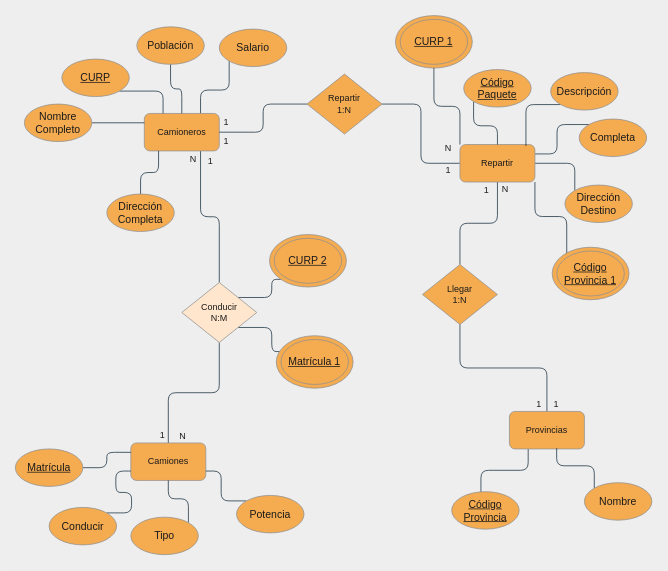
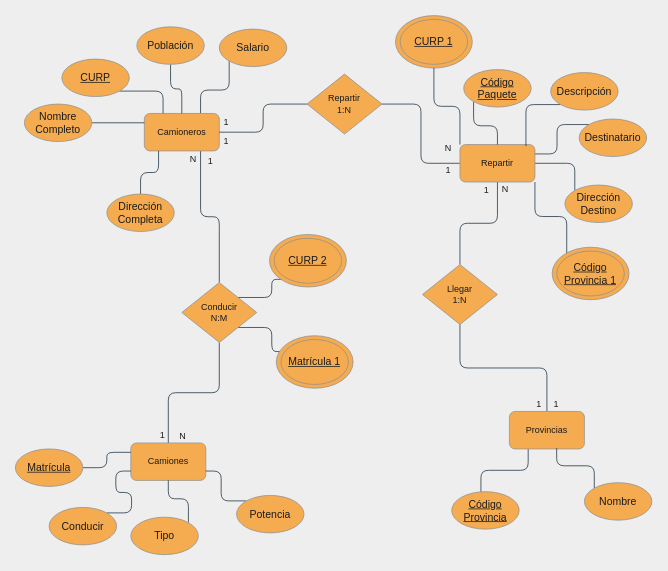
(613, 138) -> (613, 138)
(219, 312) -> (219, 312)
